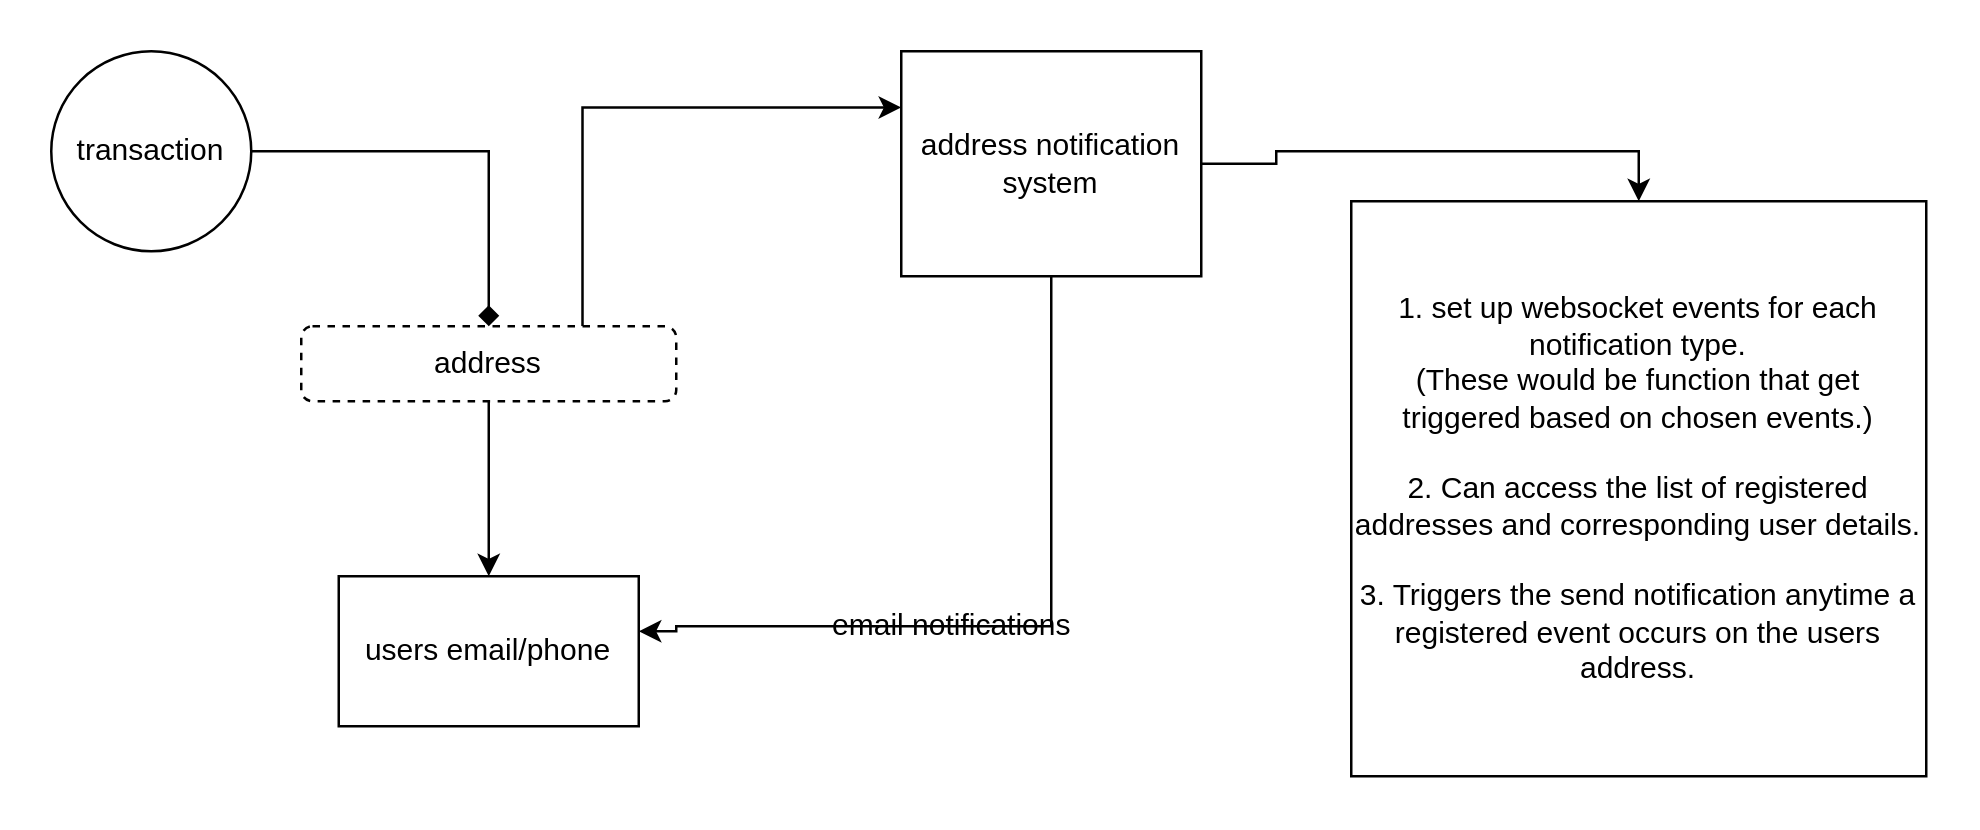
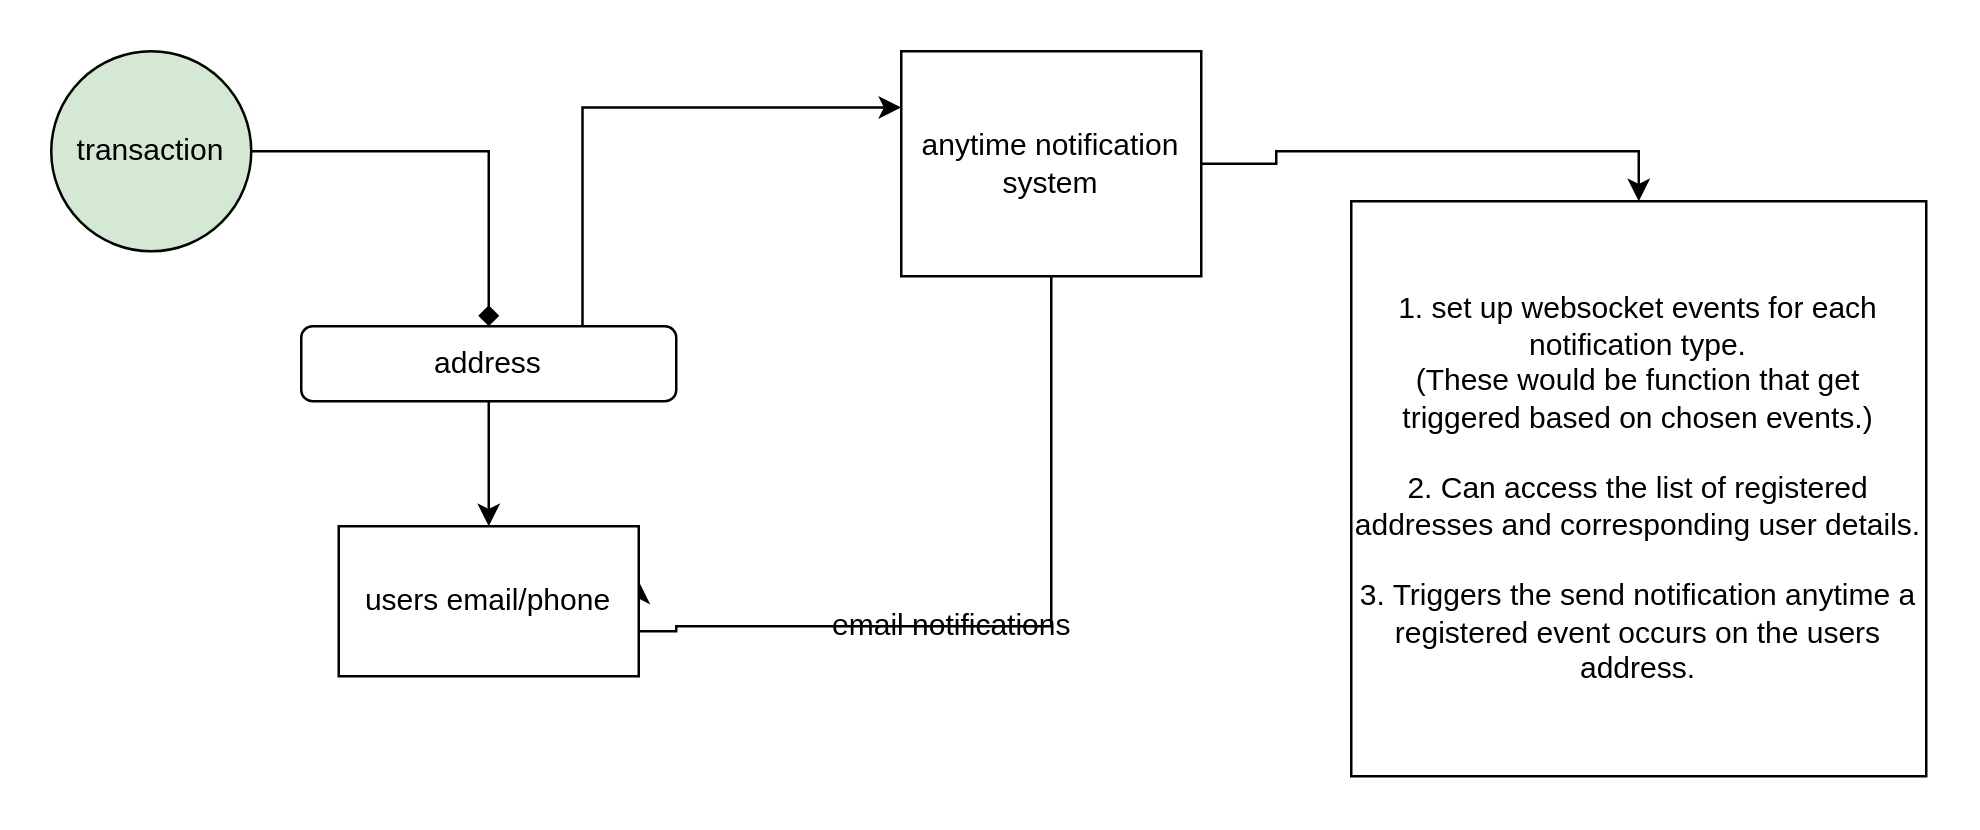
(151, 151) -> (151, 151)
(1051, 164) -> (1051, 164)
(489, 364) -> (489, 364)
(489, 651) -> (489, 601)
